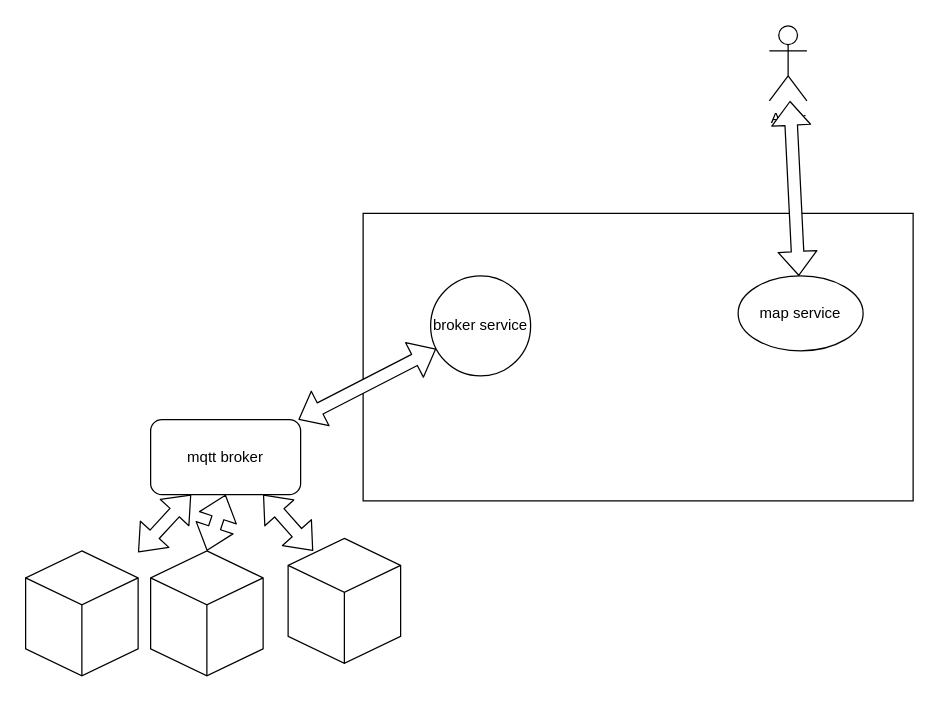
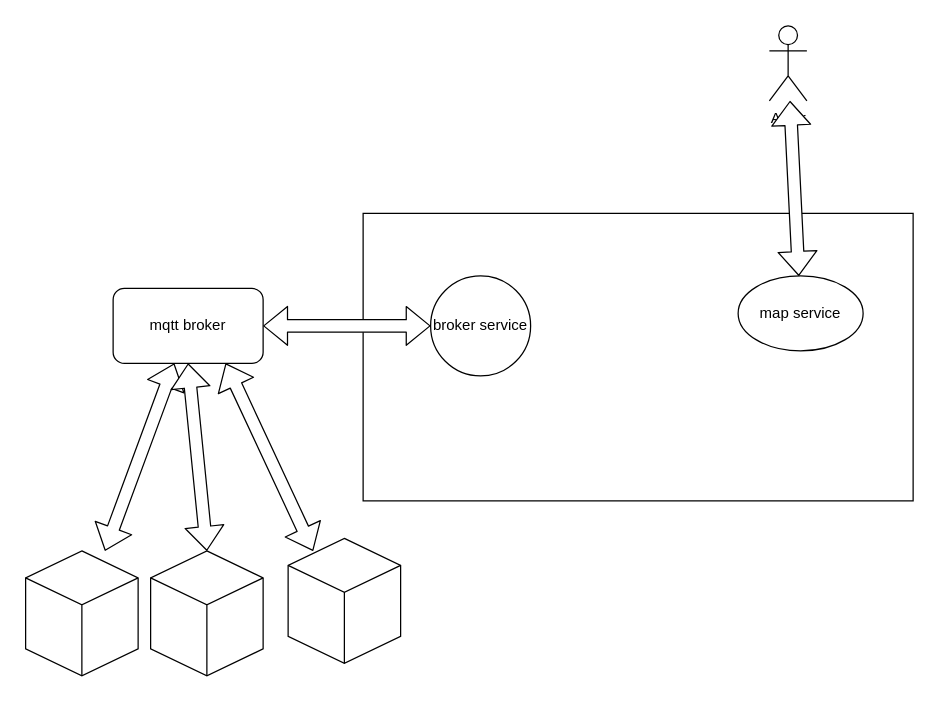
(226, 457) -> (188, 326)
